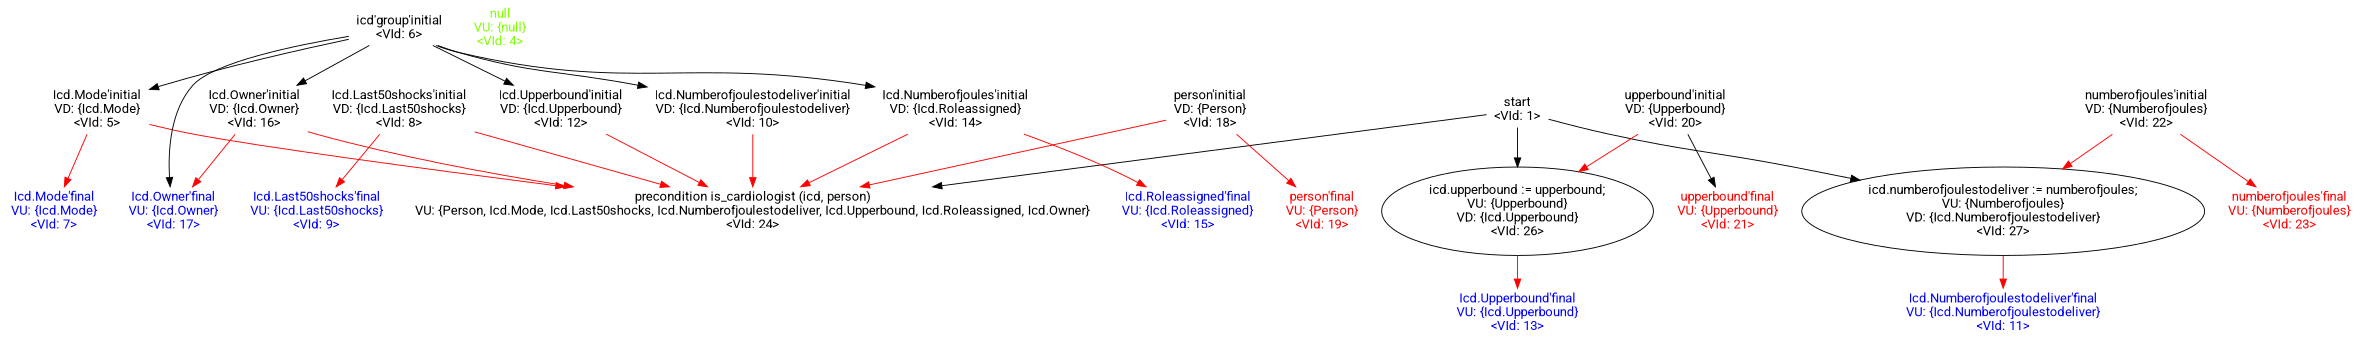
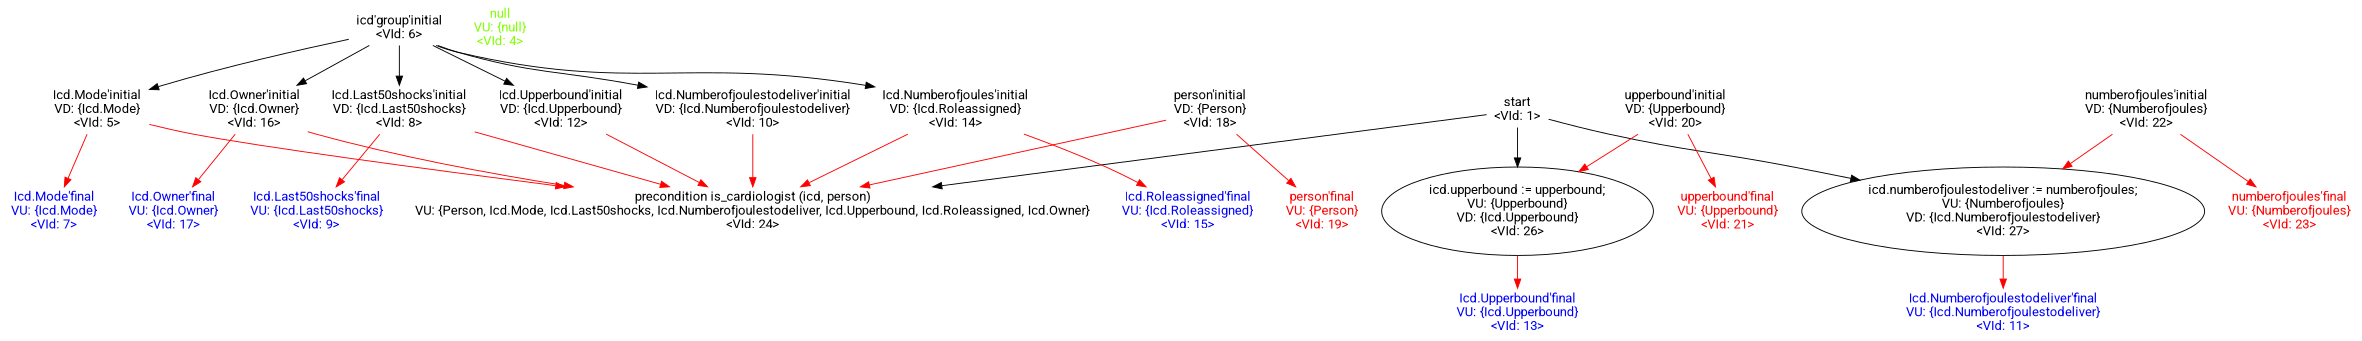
(194, 85) -> (399, 61)
(1700, 158) -> (1700, 158)
